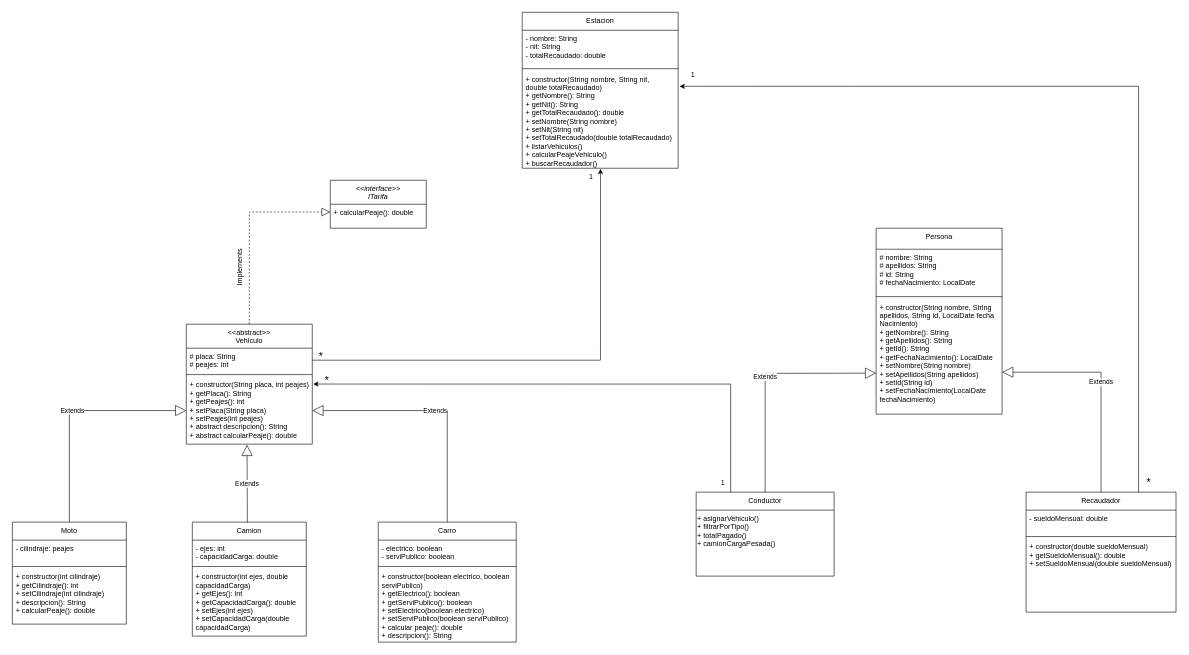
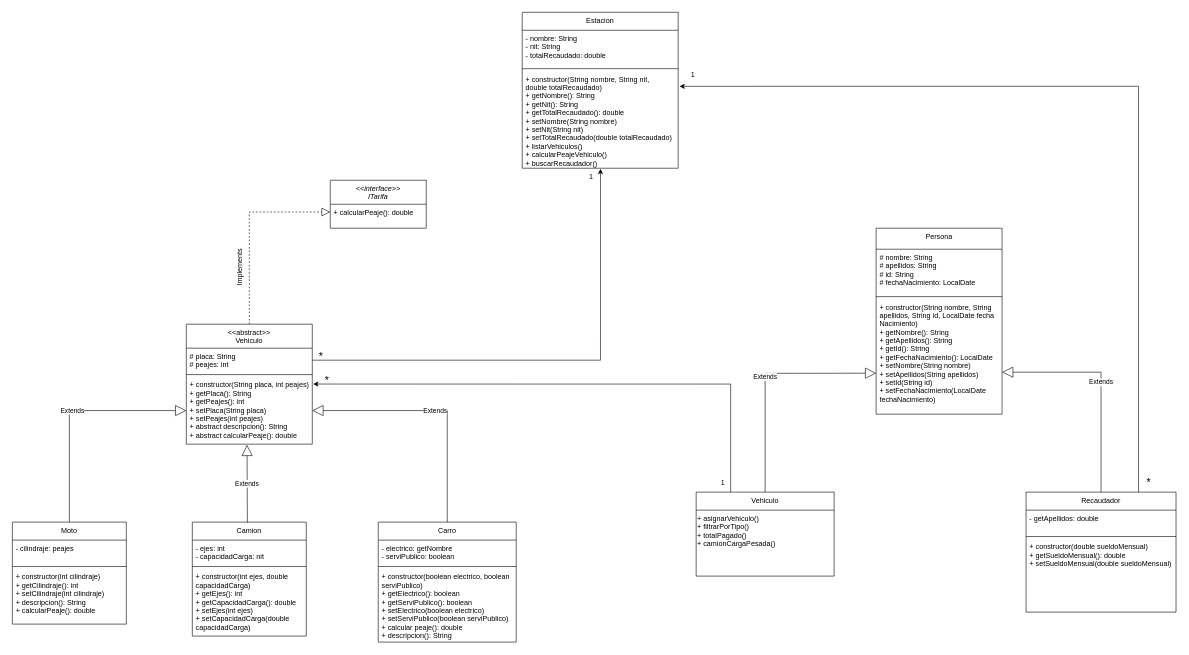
(765, 500) -> (765, 500)
(1070, 518) -> (1067, 518)
(214, 548) -> (214, 548)
(416, 548) -> (421, 548)
